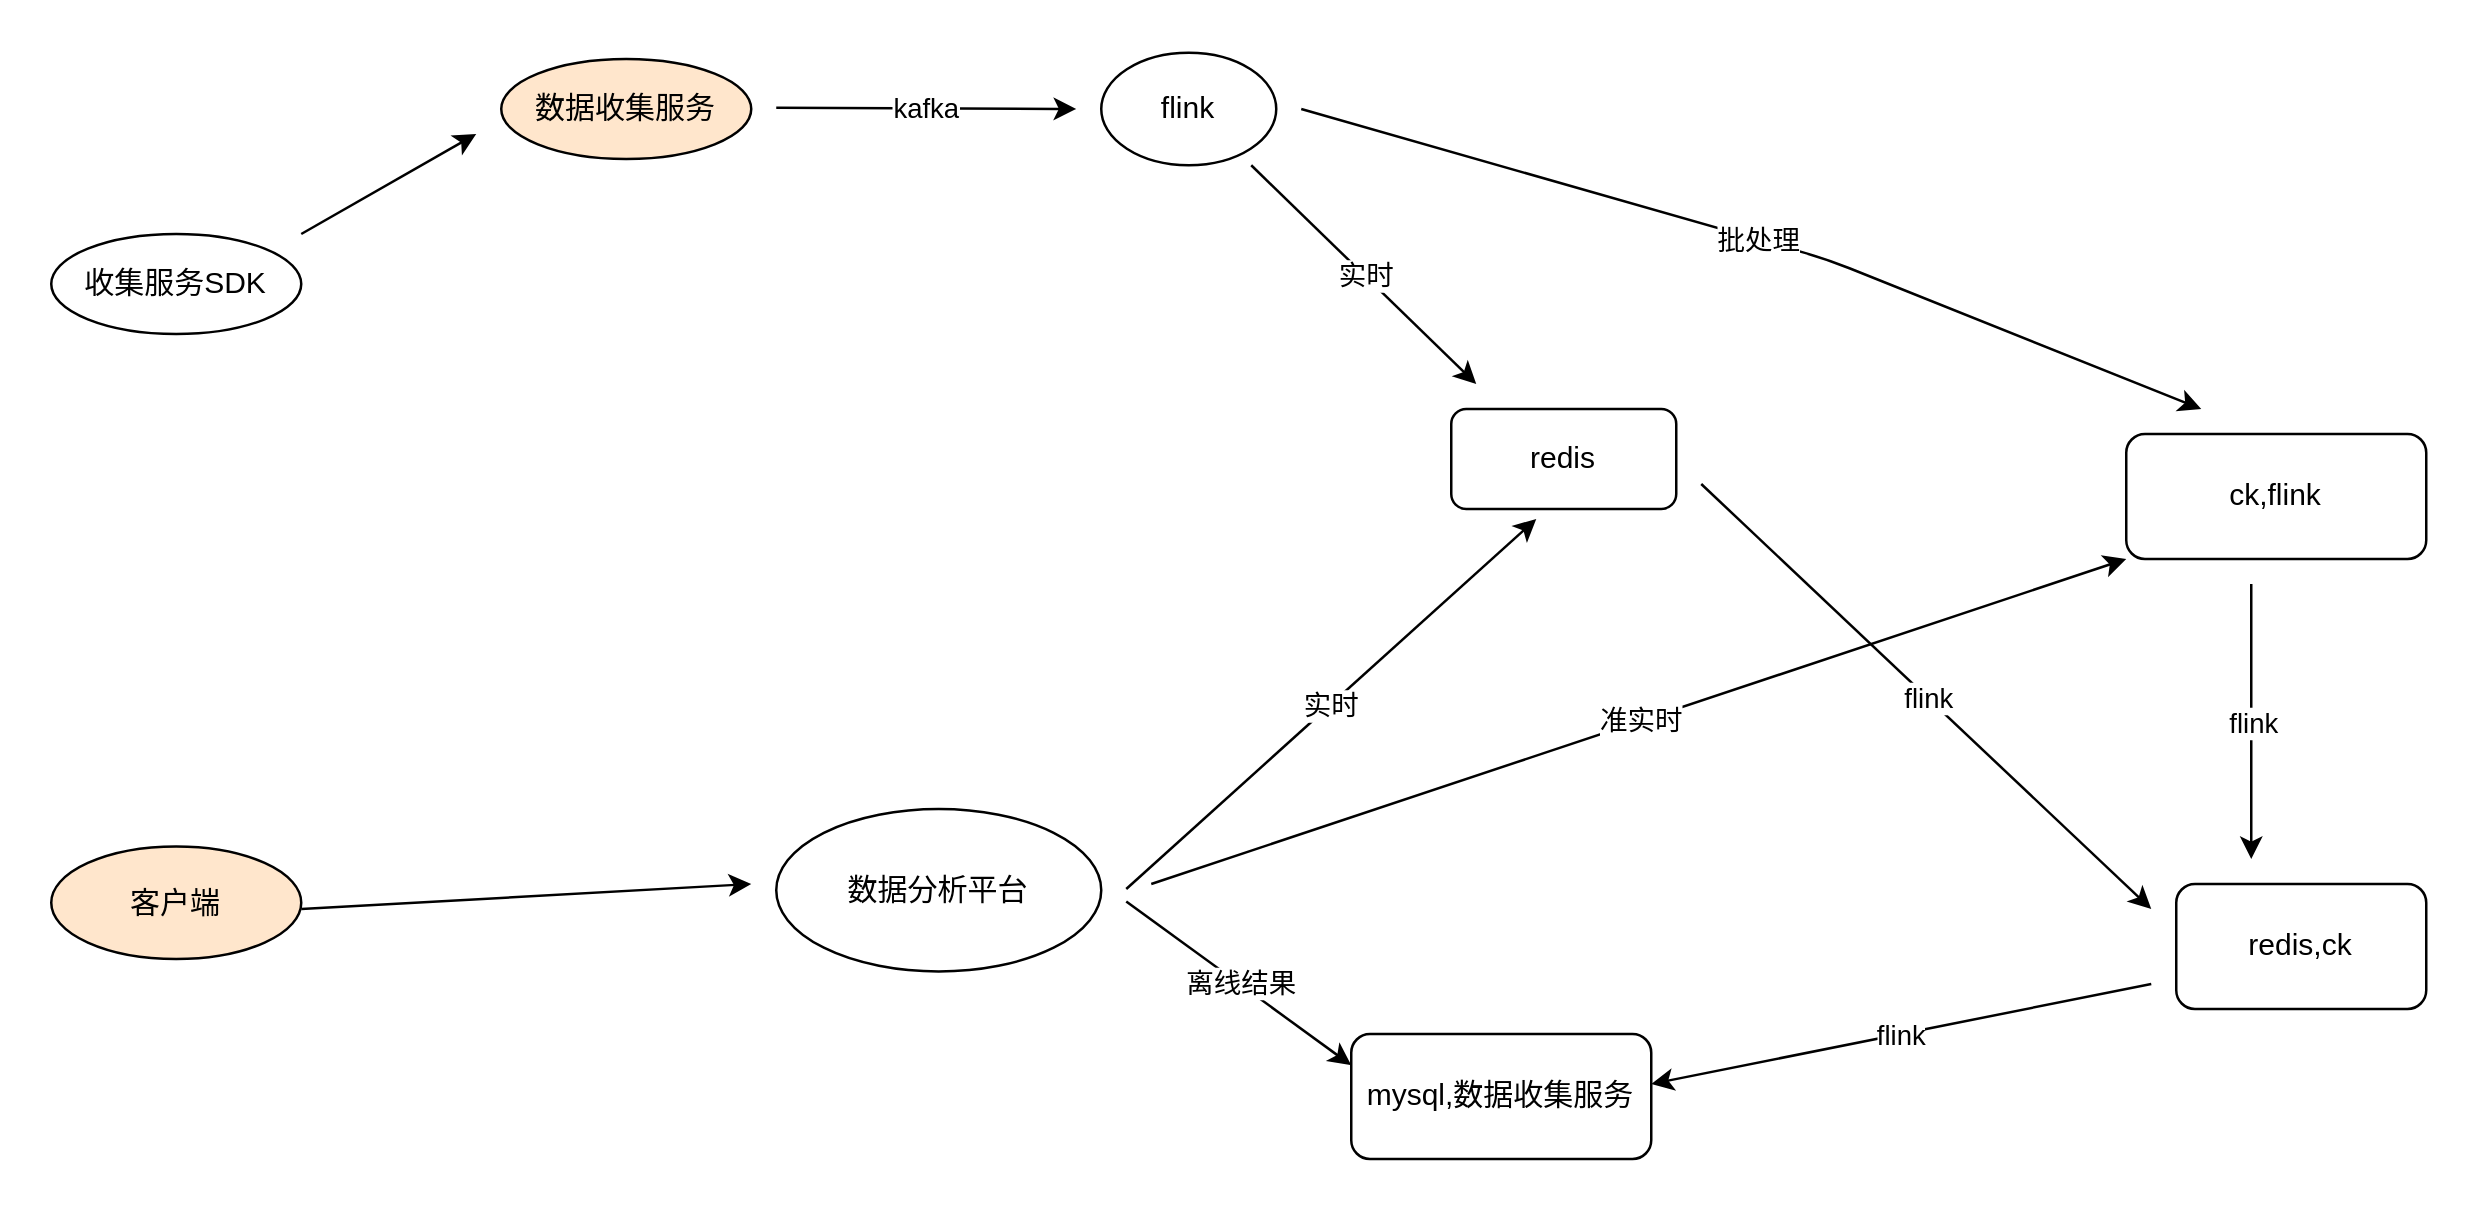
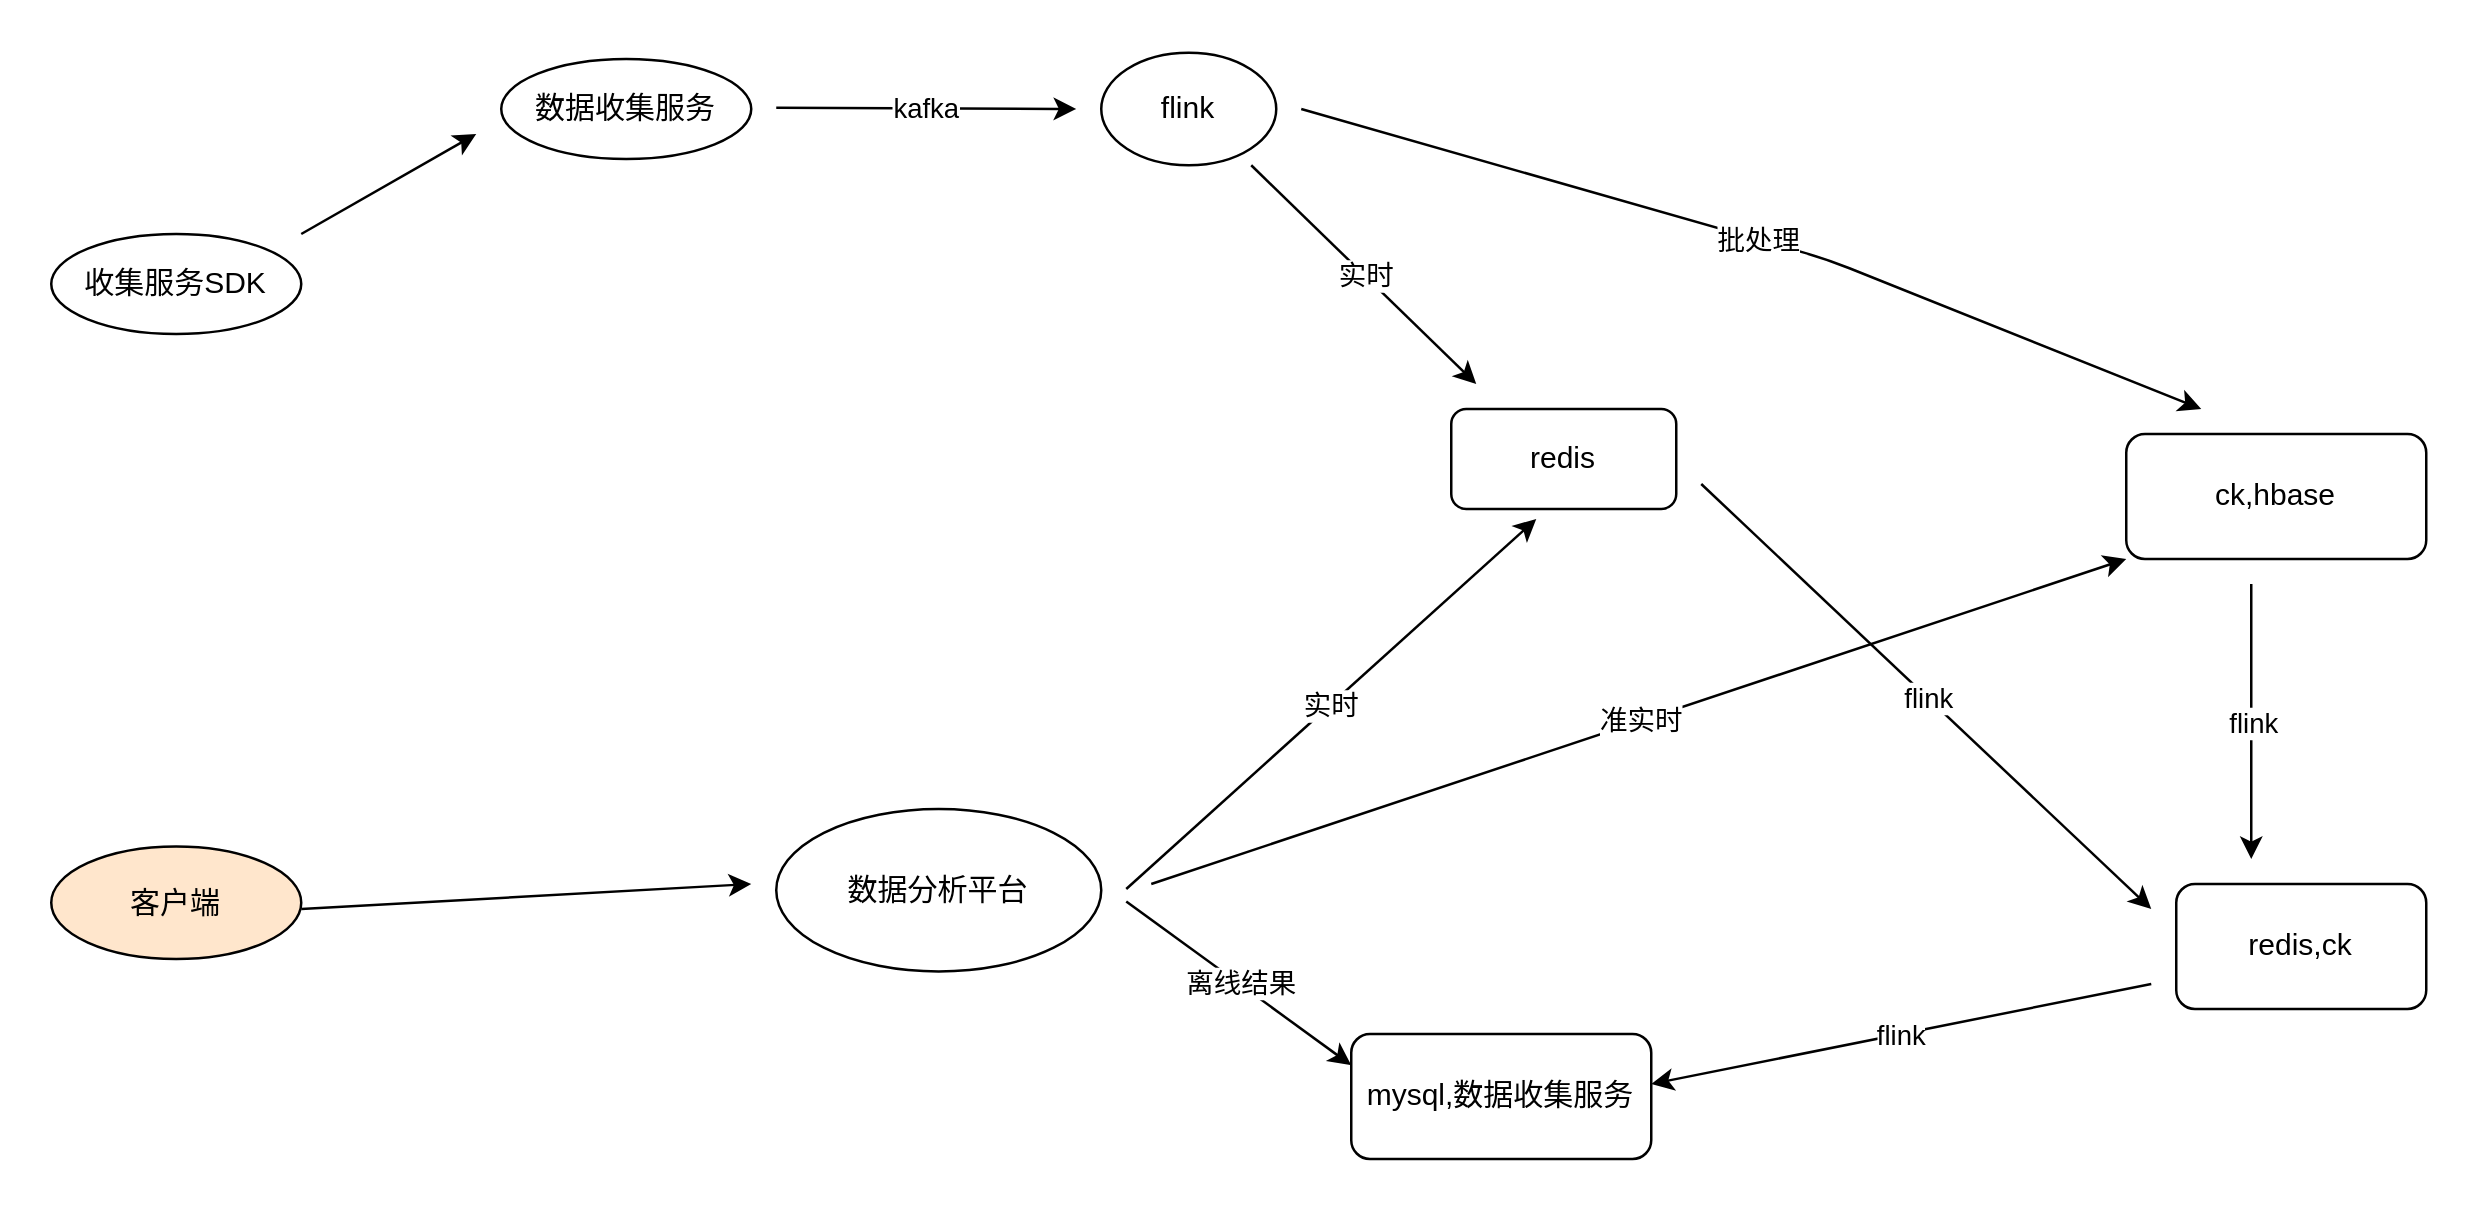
(626, 109) -> (626, 109)
(2276, 496) -> (2276, 496)
